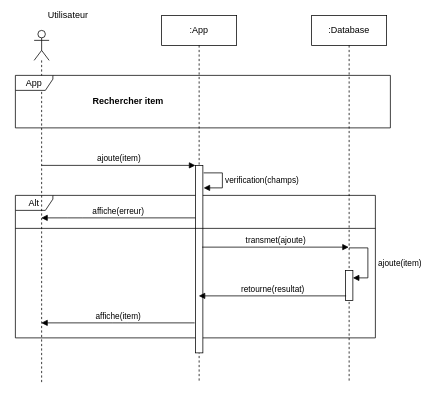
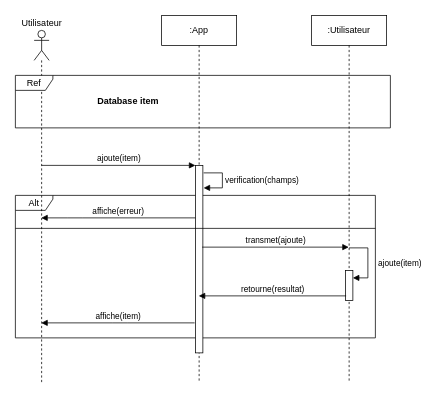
(68, 15) -> (42, 23)
(349, 30) -> (349, 30)
(34, 83) -> (34, 83)
(128, 102) -> (128, 102)
